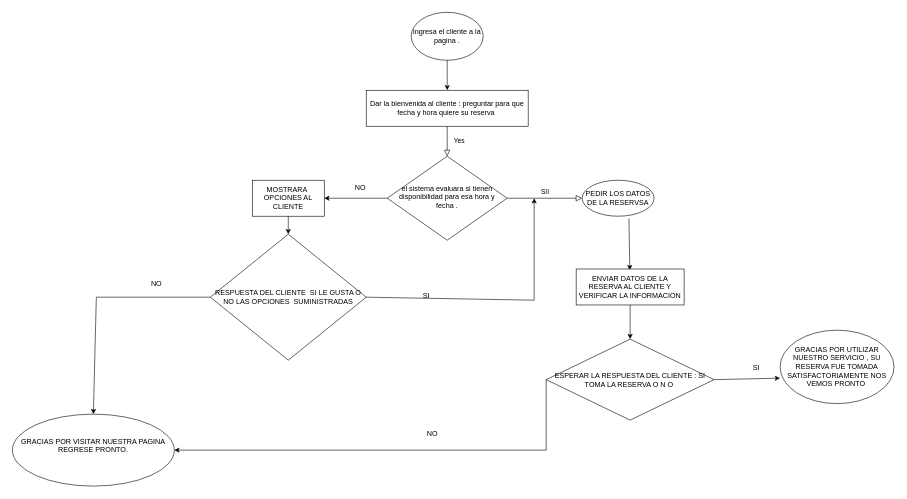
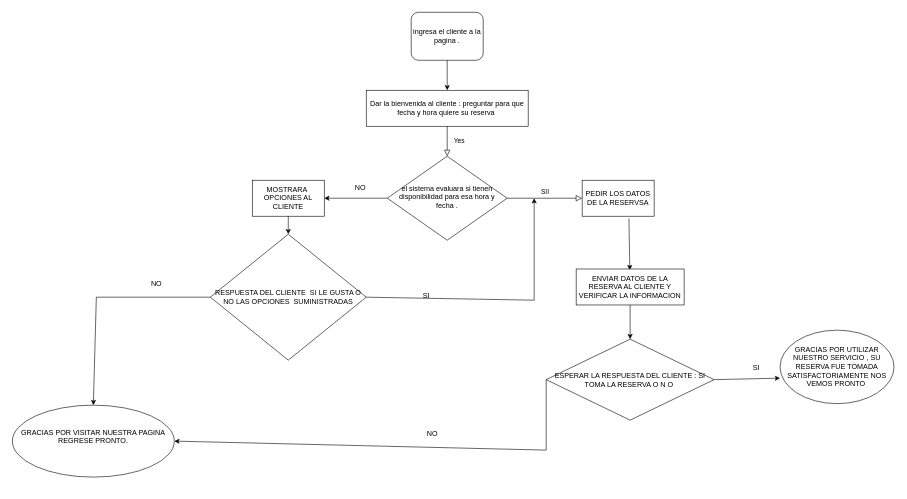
(447, 36) -> (447, 36)
(618, 198) -> (618, 198)
(93, 450) -> (93, 441)
